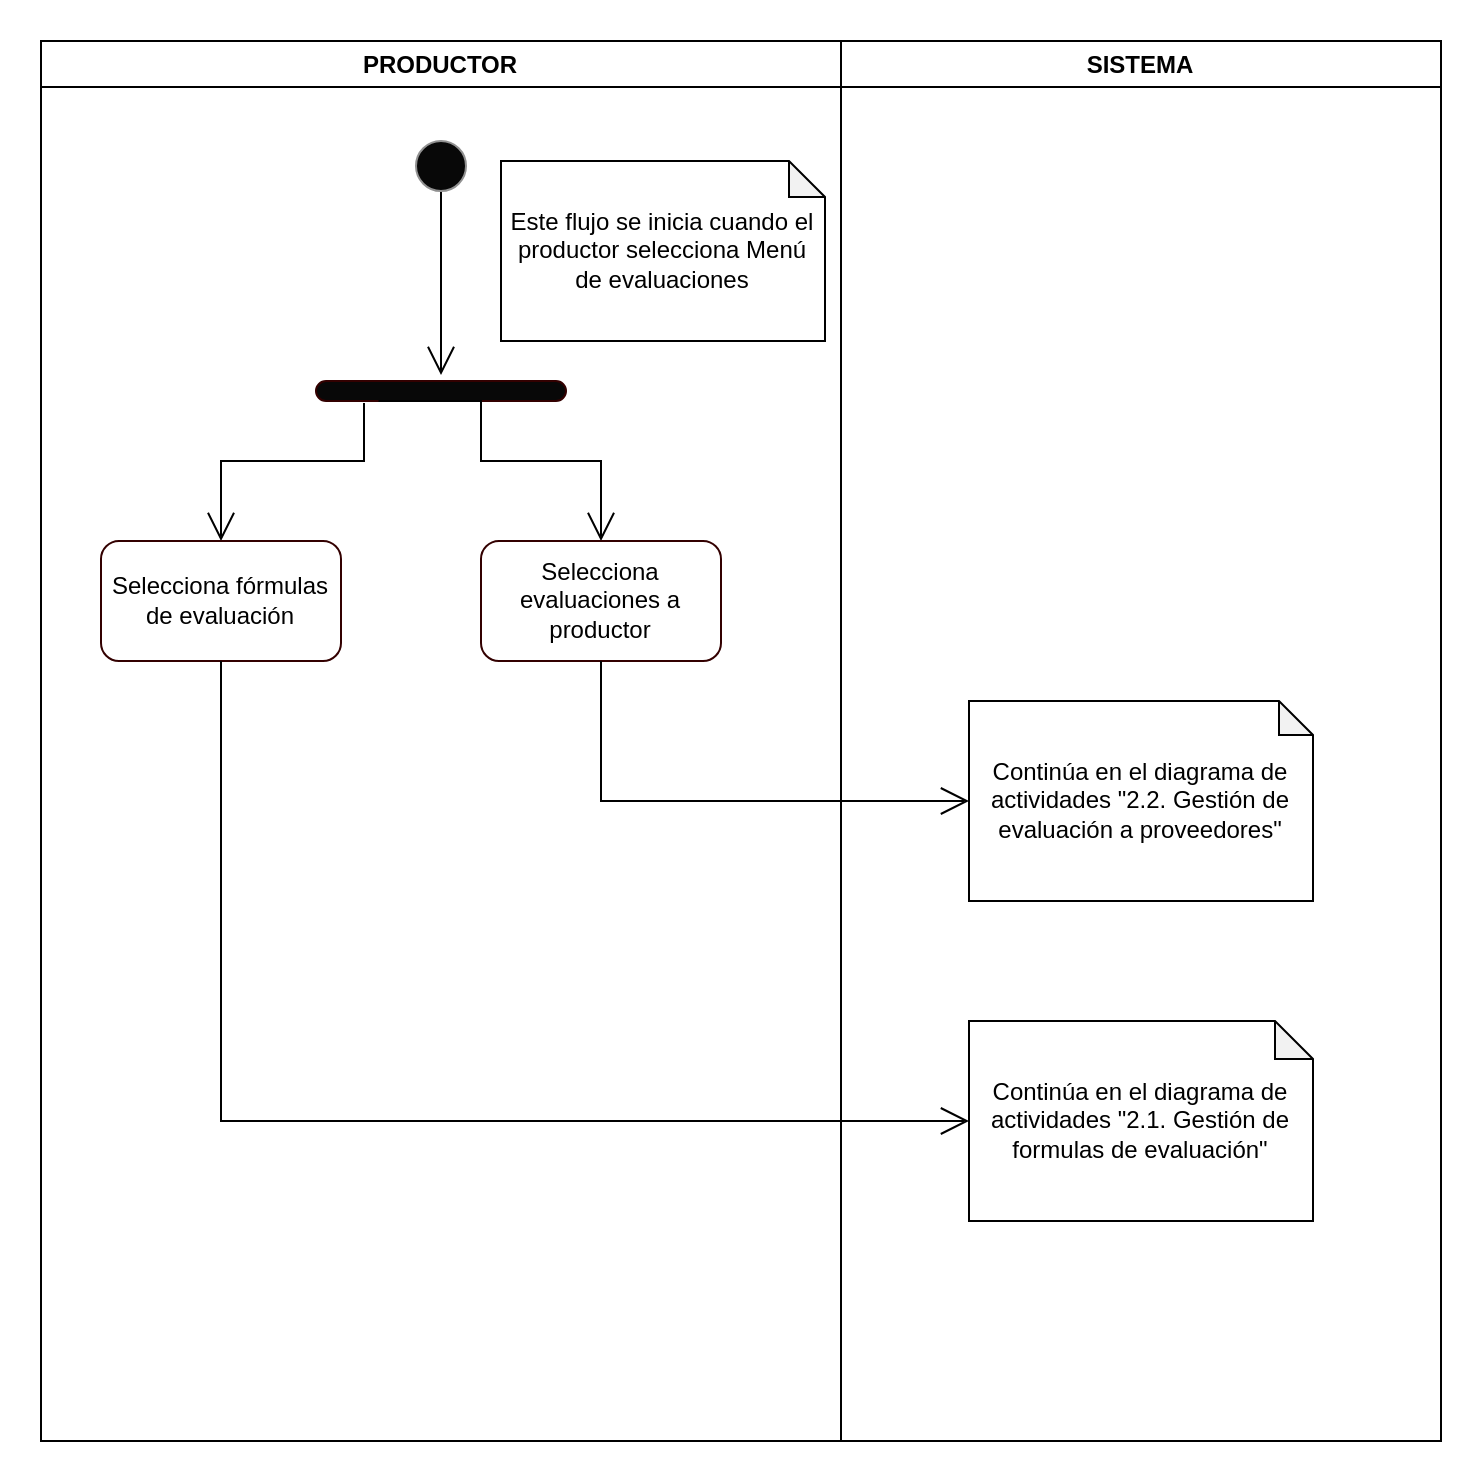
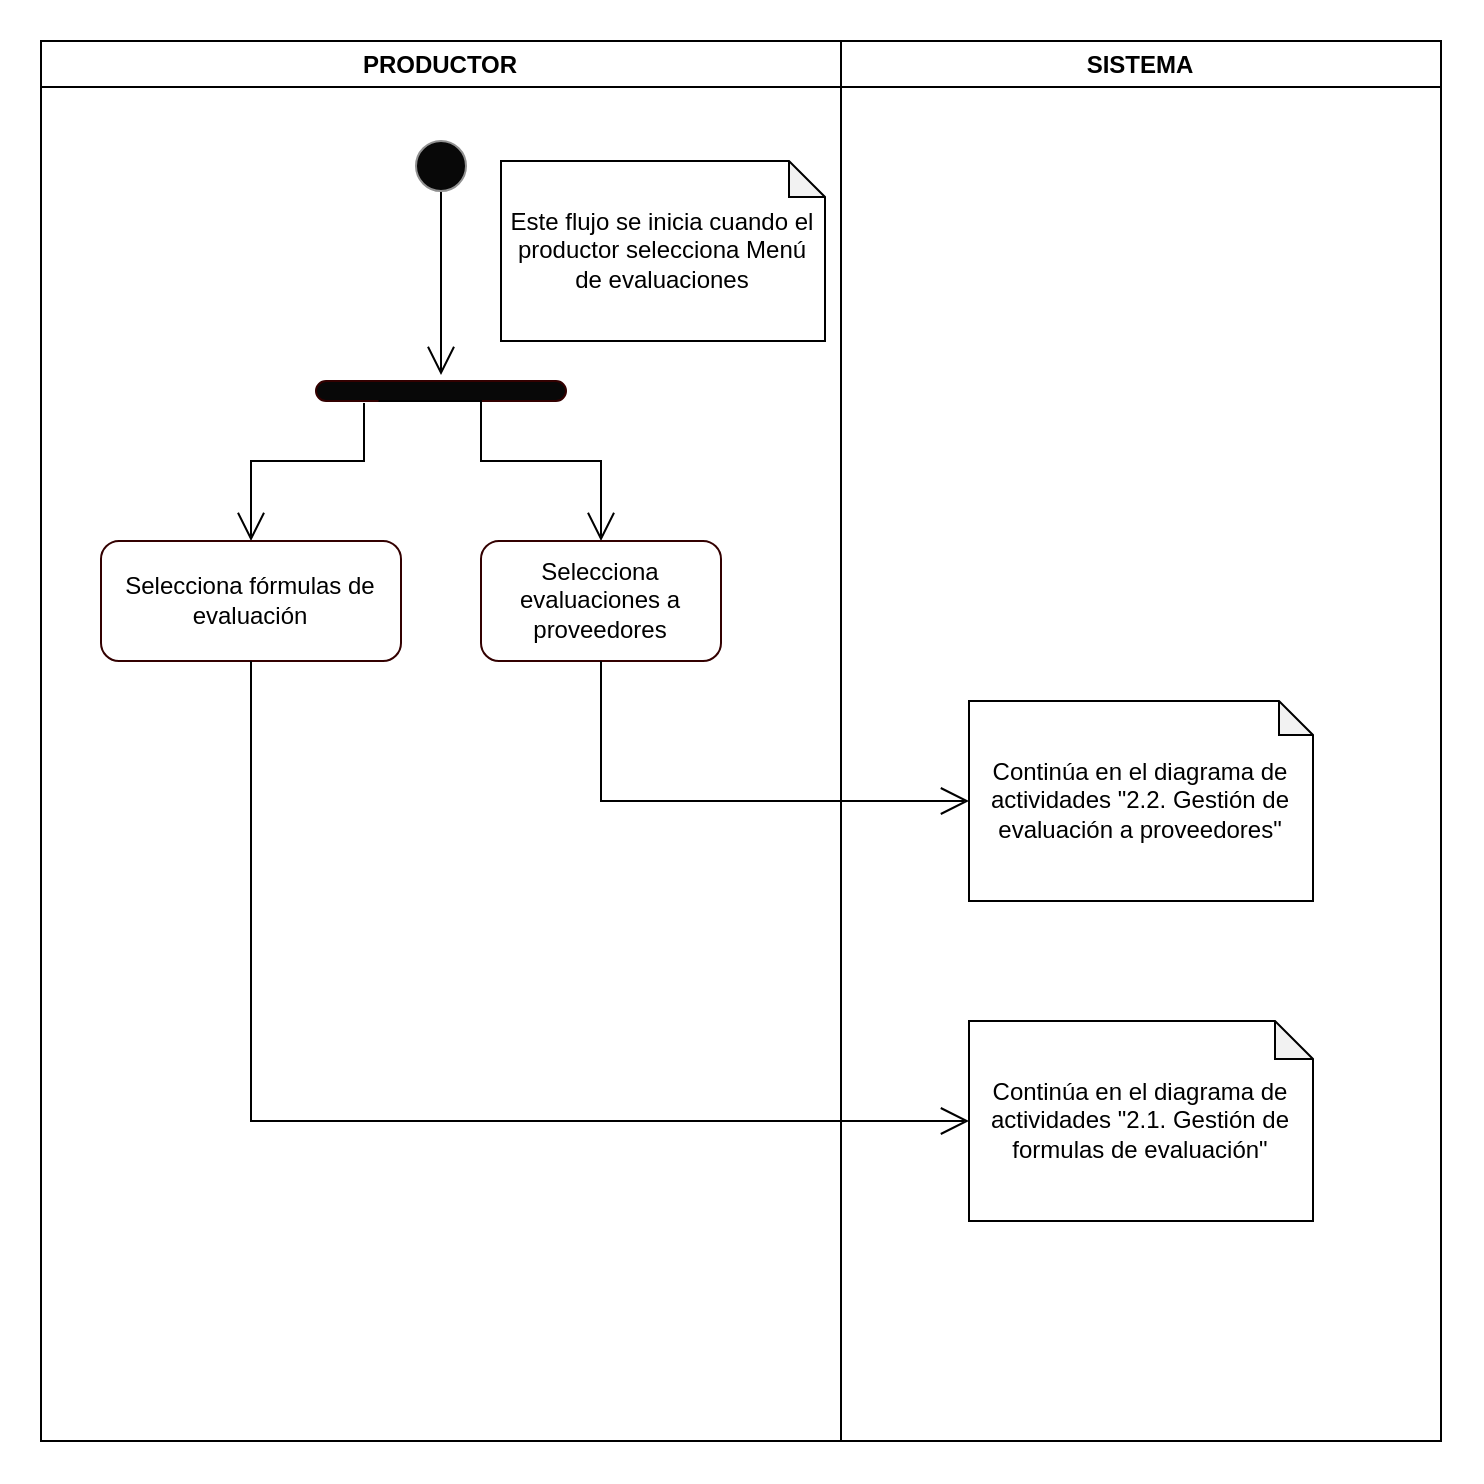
(221, 601) -> (251, 601)
(601, 601) -> (601, 601)
